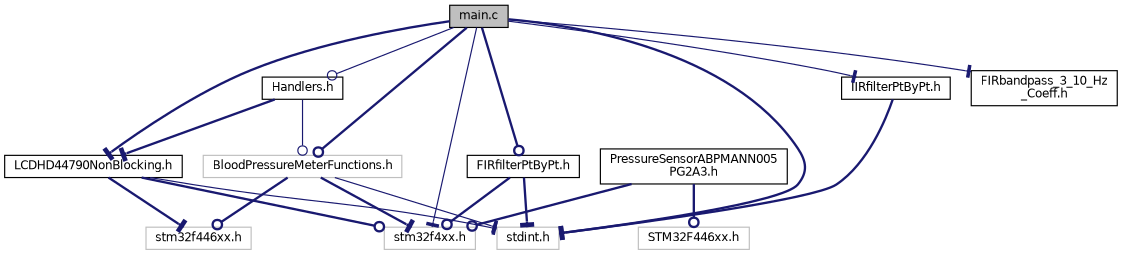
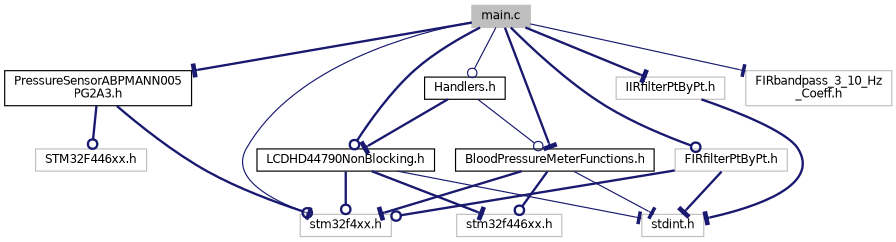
(479, 16) -> (501, 16)
(680, 45) -> (583, 51)
(271, 63) -> (410, 75)
(395, 88) -> (527, 85)
(896, 88) -> (670, 88)
(1044, 88) -> (819, 88)
(782, 130) -> (335, 46)
(303, 166) -> (555, 160)
(523, 166) -> (731, 160)
